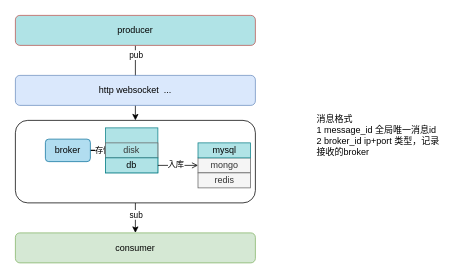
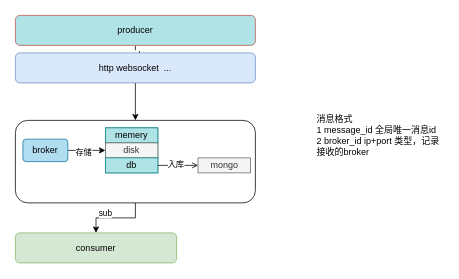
(135, 90) -> (135, 68)
none -> (132, 135)
(68, 150) -> (45, 150)
(132, 150) -> (132, 150)
(224, 150) -> none
(224, 180) -> none
(135, 248) -> (96, 248)
